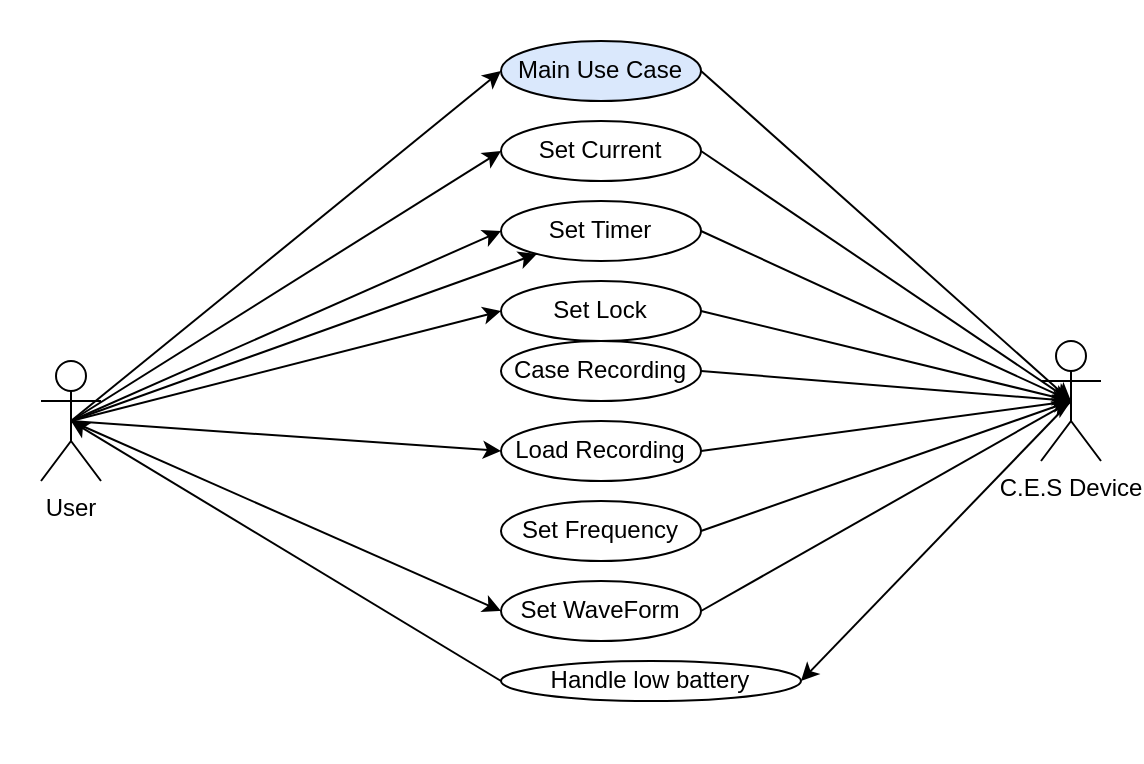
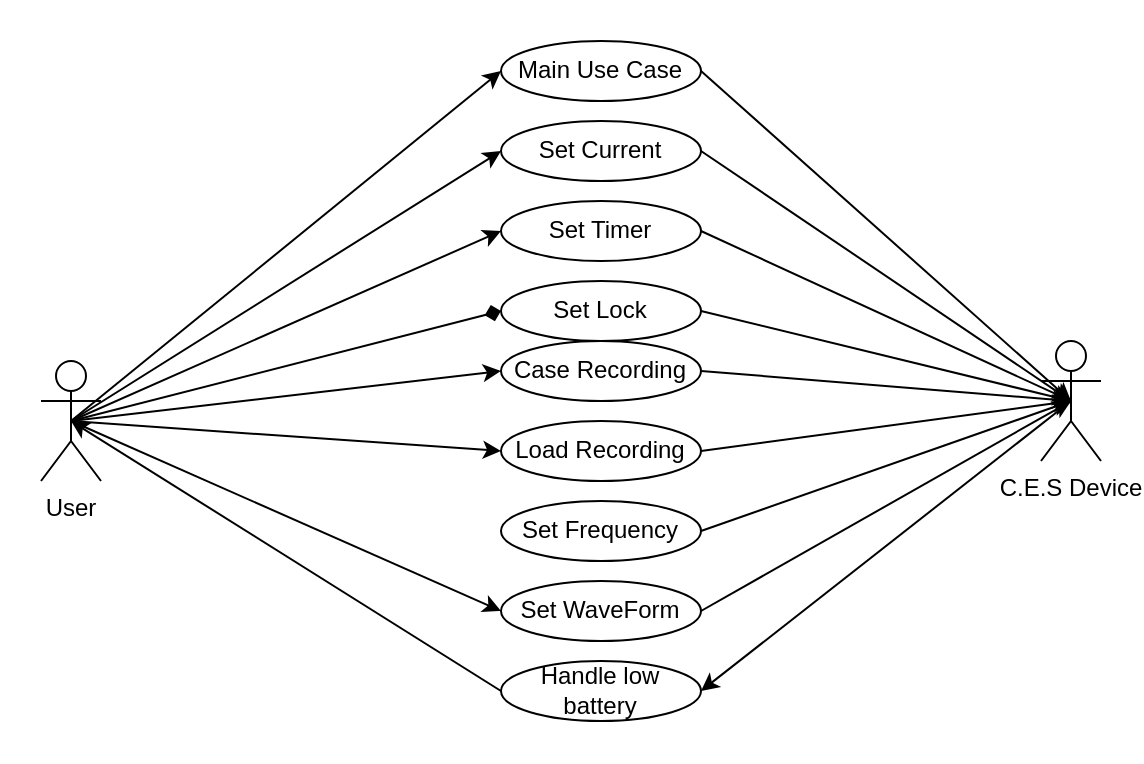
(601, 71) -> (601, 71)
(486, 315) -> (485, 315)
(318, 333) -> (290, 396)
(651, 681) -> (601, 691)
